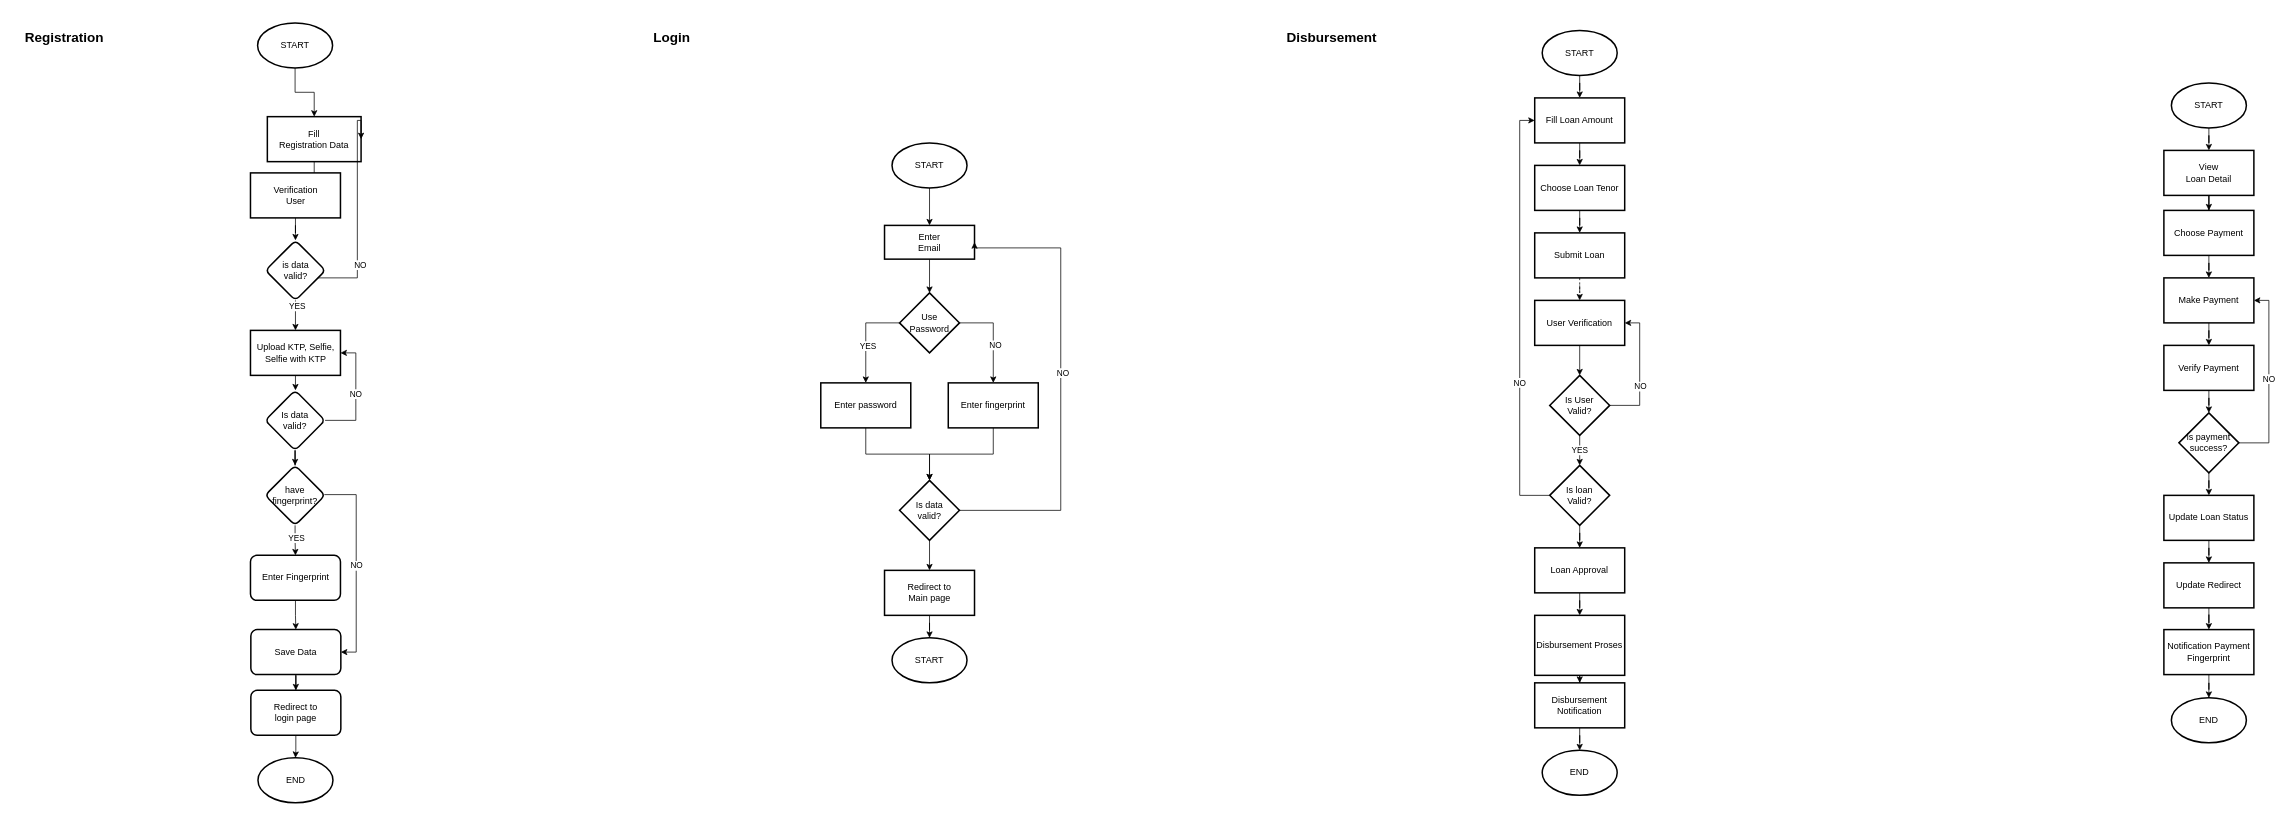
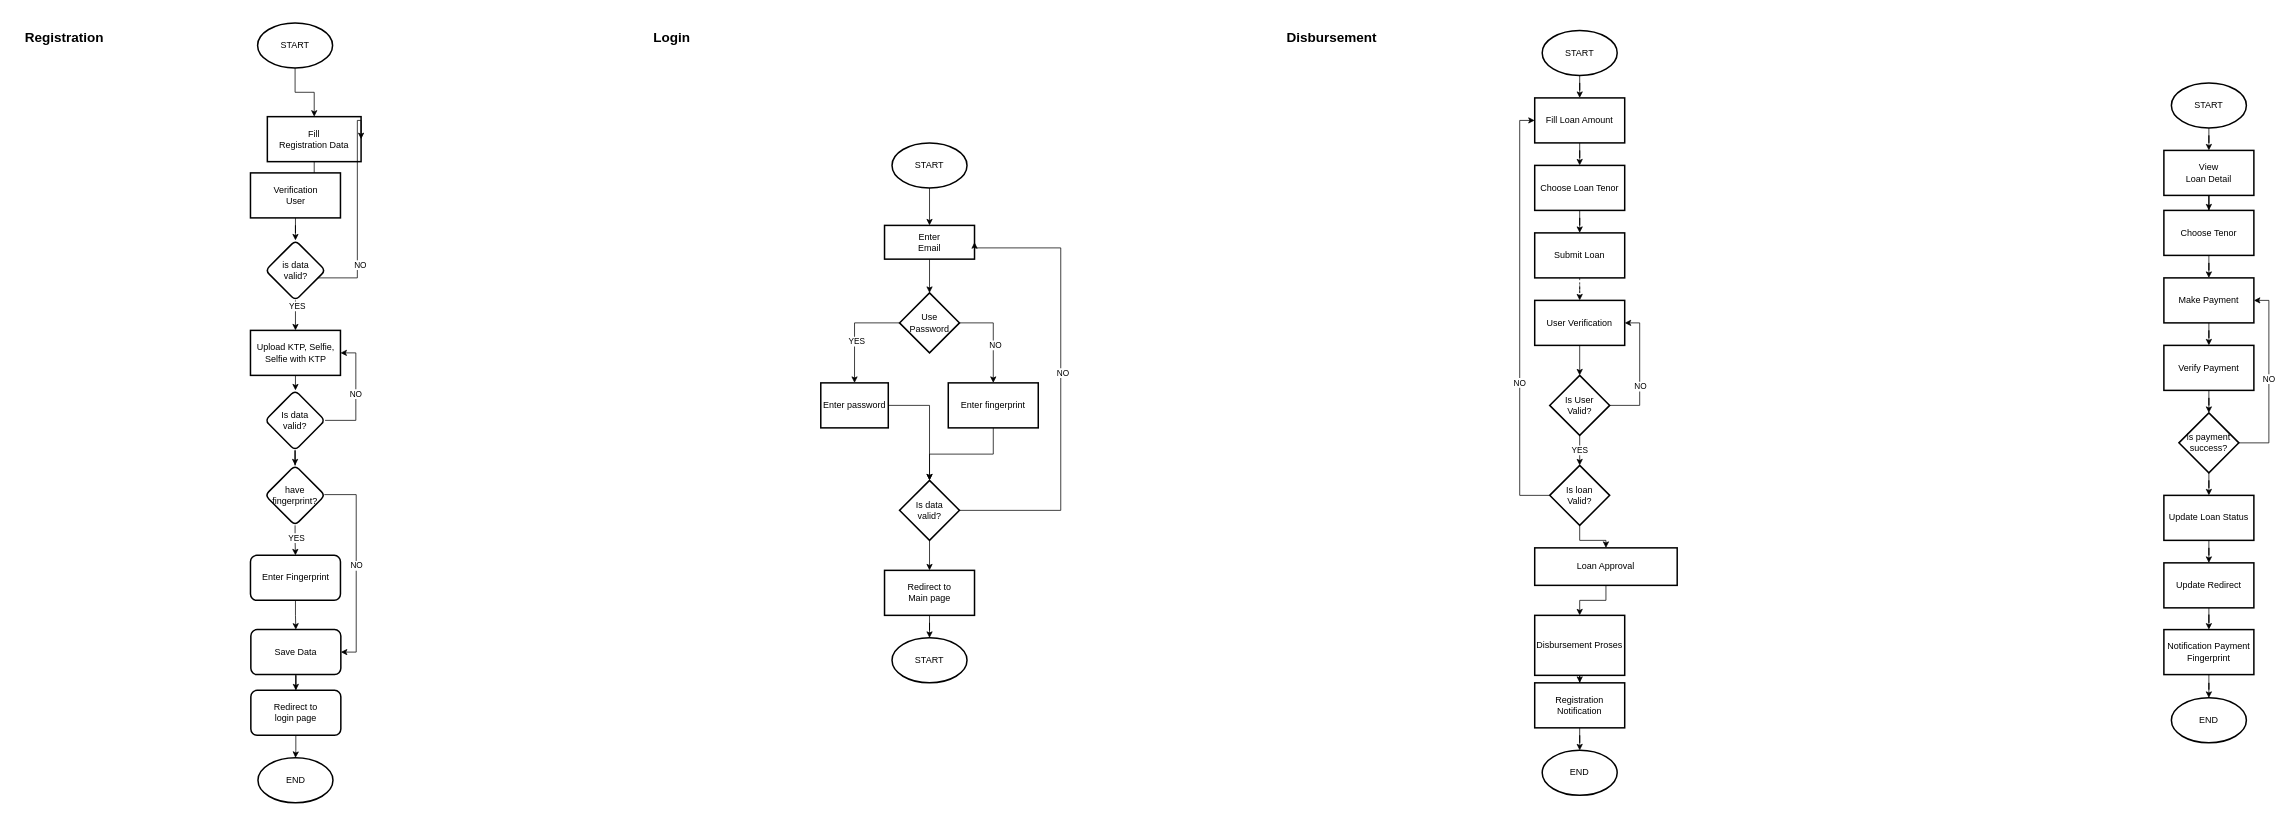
(2209, 233) -> (2209, 233)
(866, 405) -> (855, 405)
(1580, 570) -> (1606, 567)
(1580, 705) -> (1580, 705)
